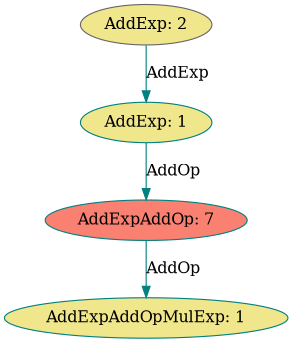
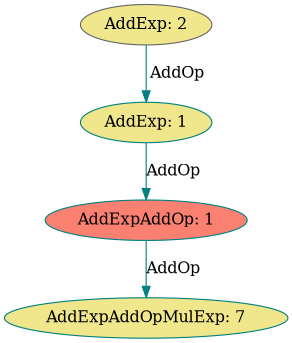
(178, 74) -> (178, 74)
(146, 220) -> (146, 220)
(146, 318) -> (146, 318)
